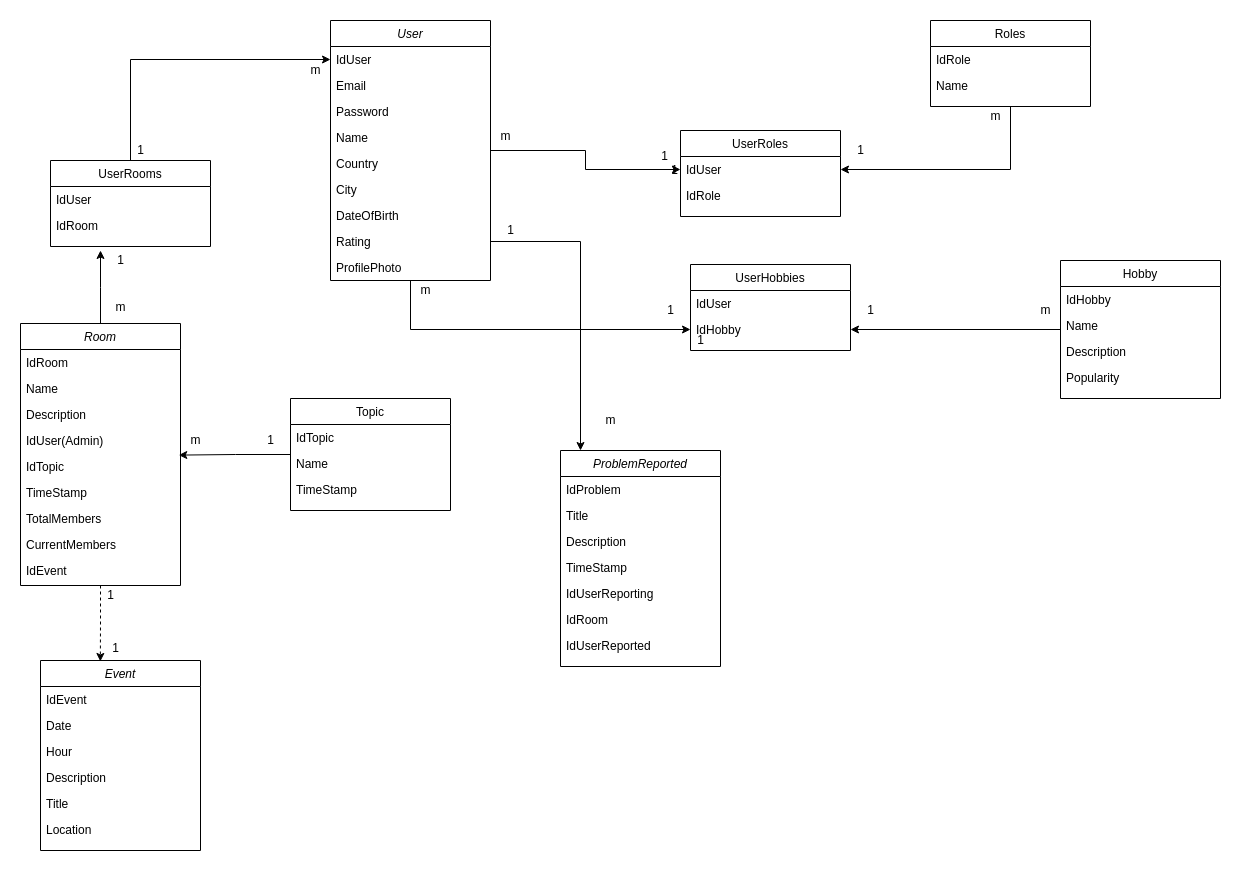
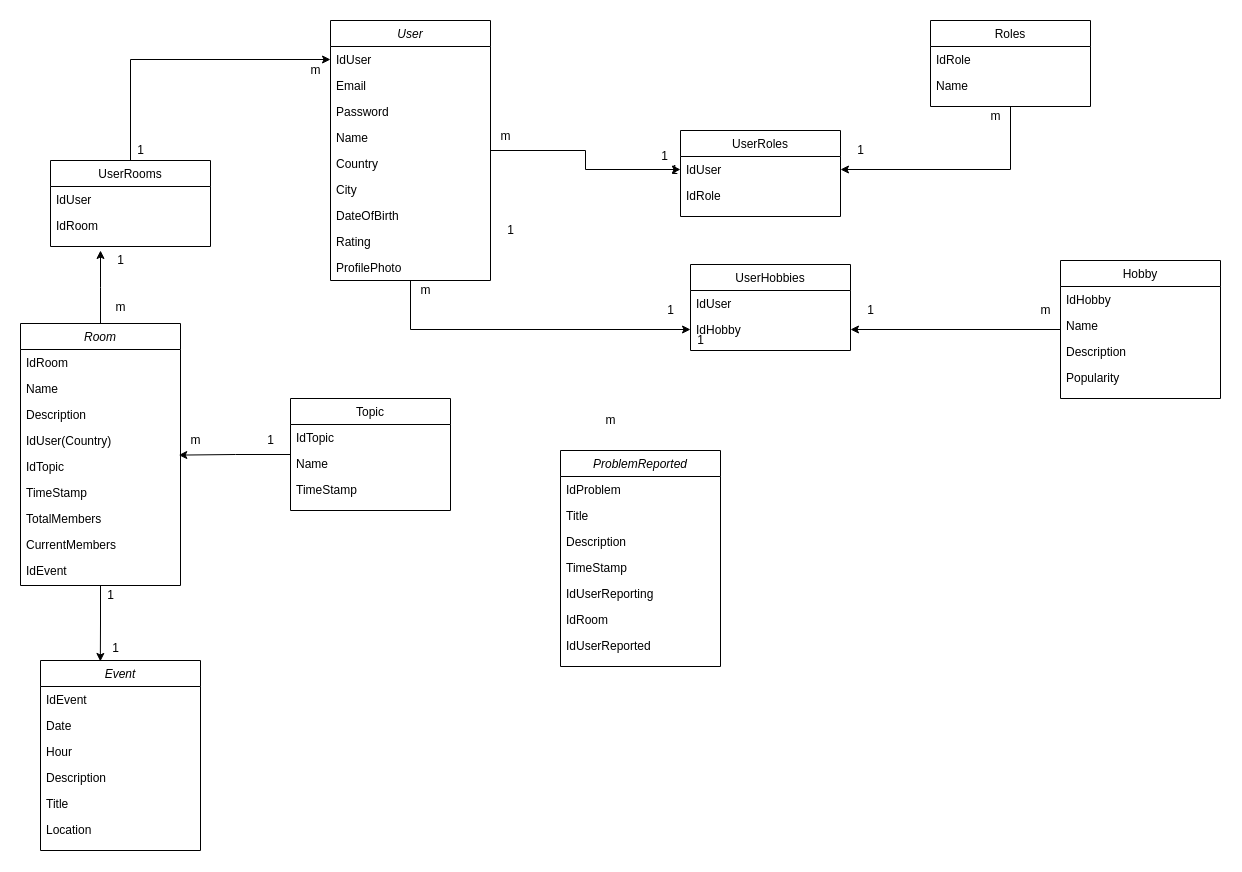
(581, 298) -> none
(68, 441) -> (76, 441)
(101, 619) -> (101, 619)
